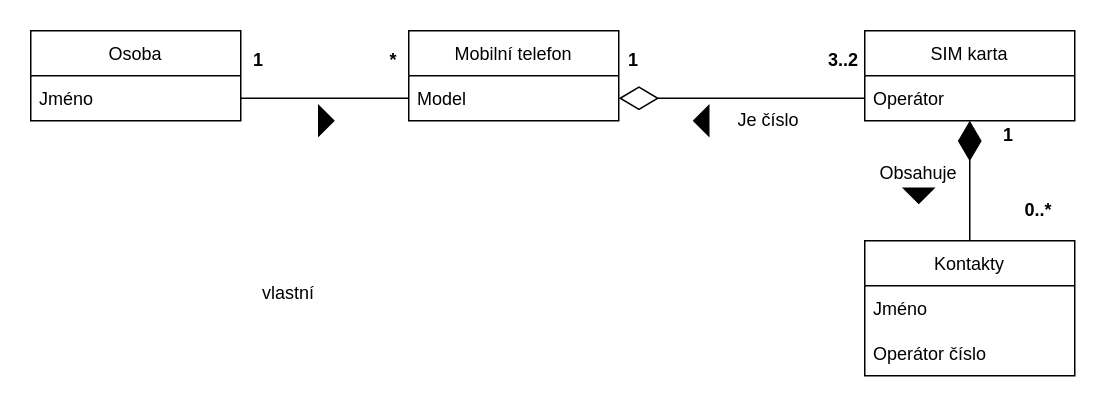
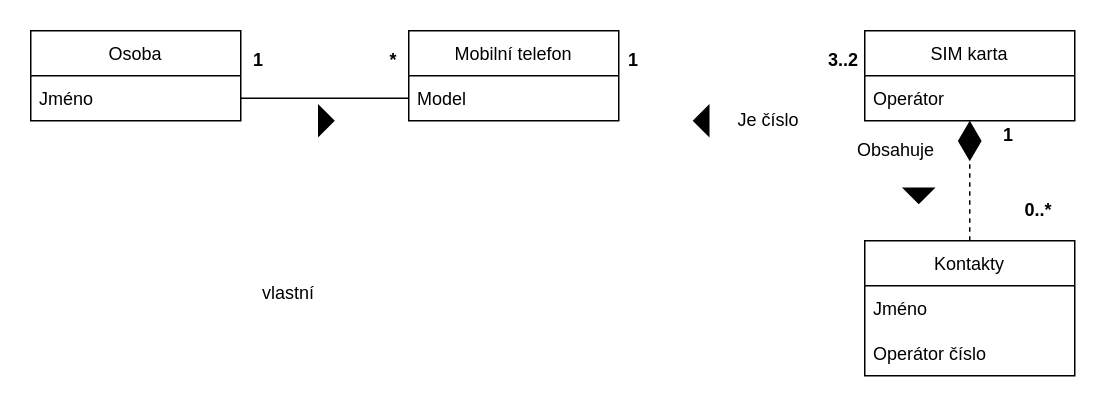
(760, 98) -> none
(919, 173) -> (896, 151)
(970, 199) -> (970, 199)
